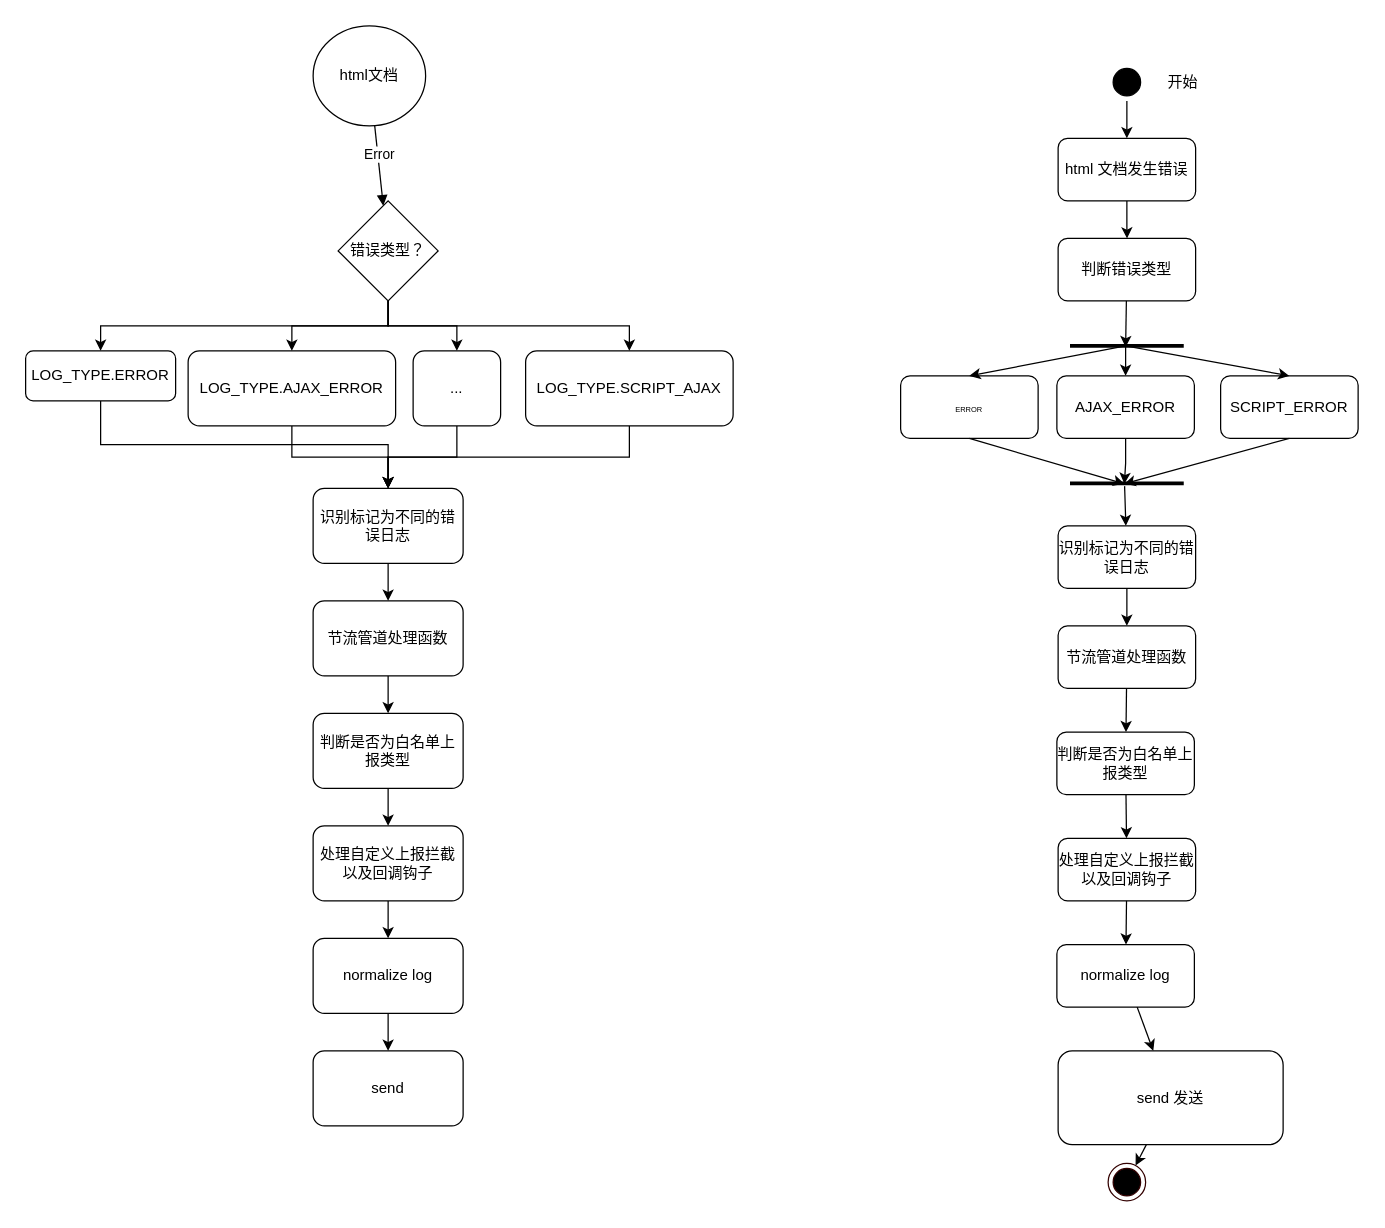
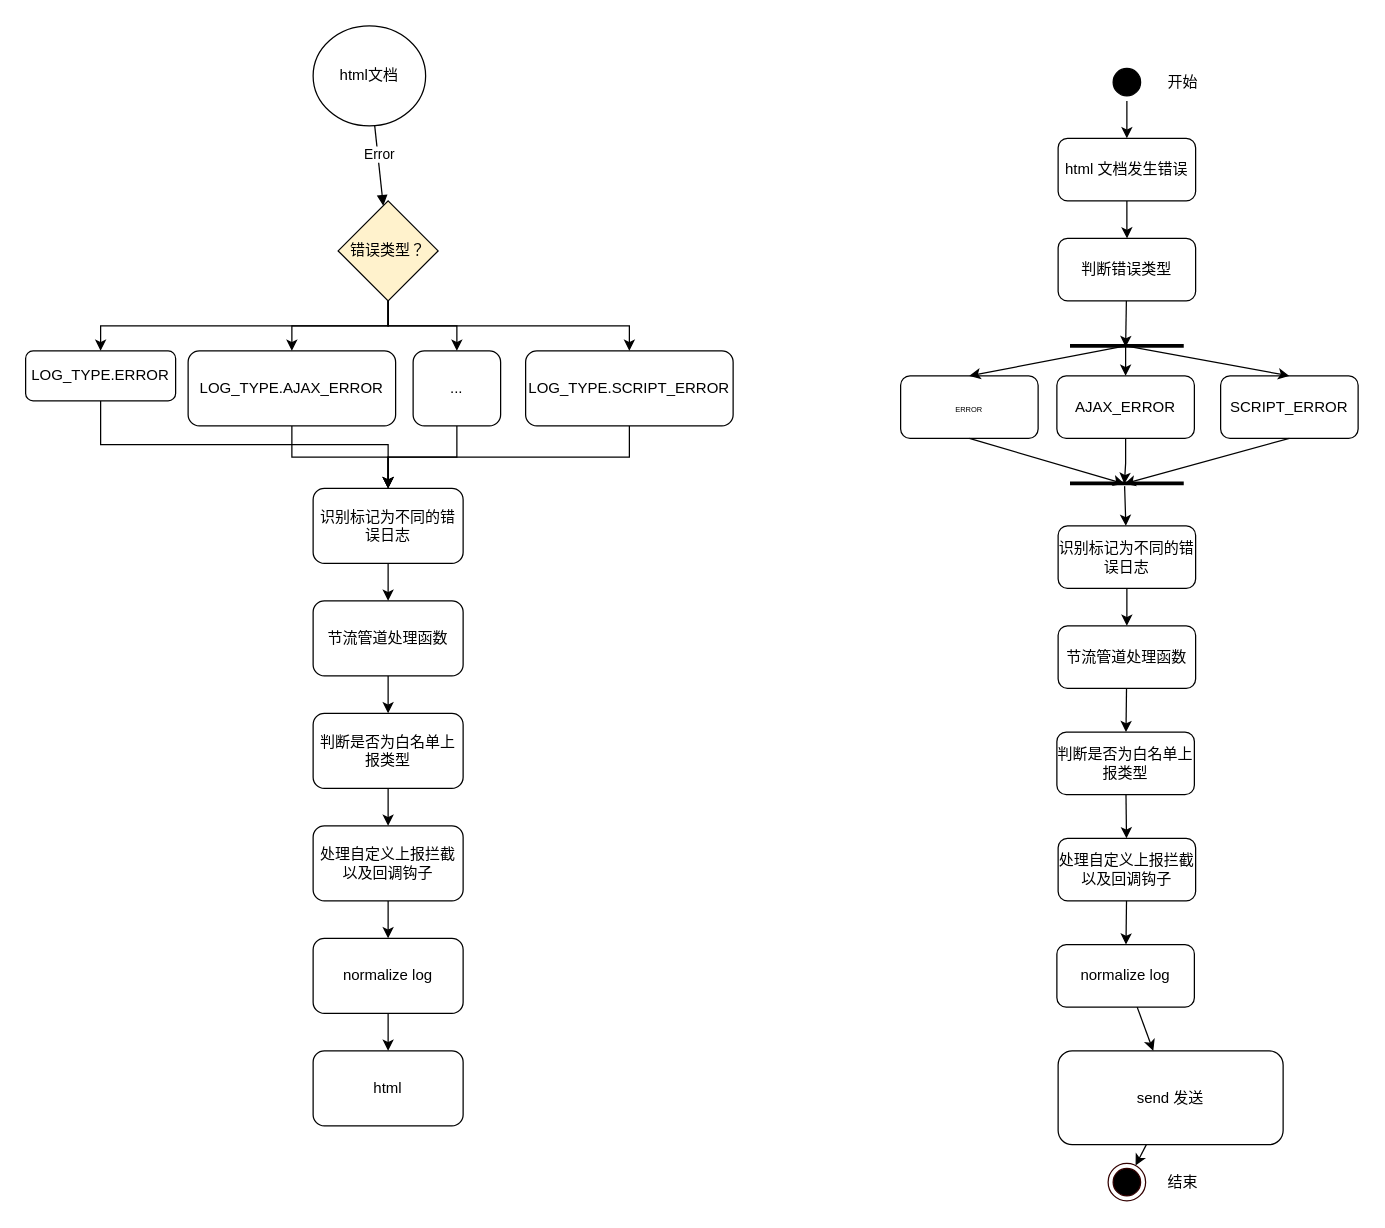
(388, 251) -> (388, 251)
(629, 388) -> (629, 388)
(388, 1088) -> (388, 1088)
none -> (1183, 1182)
